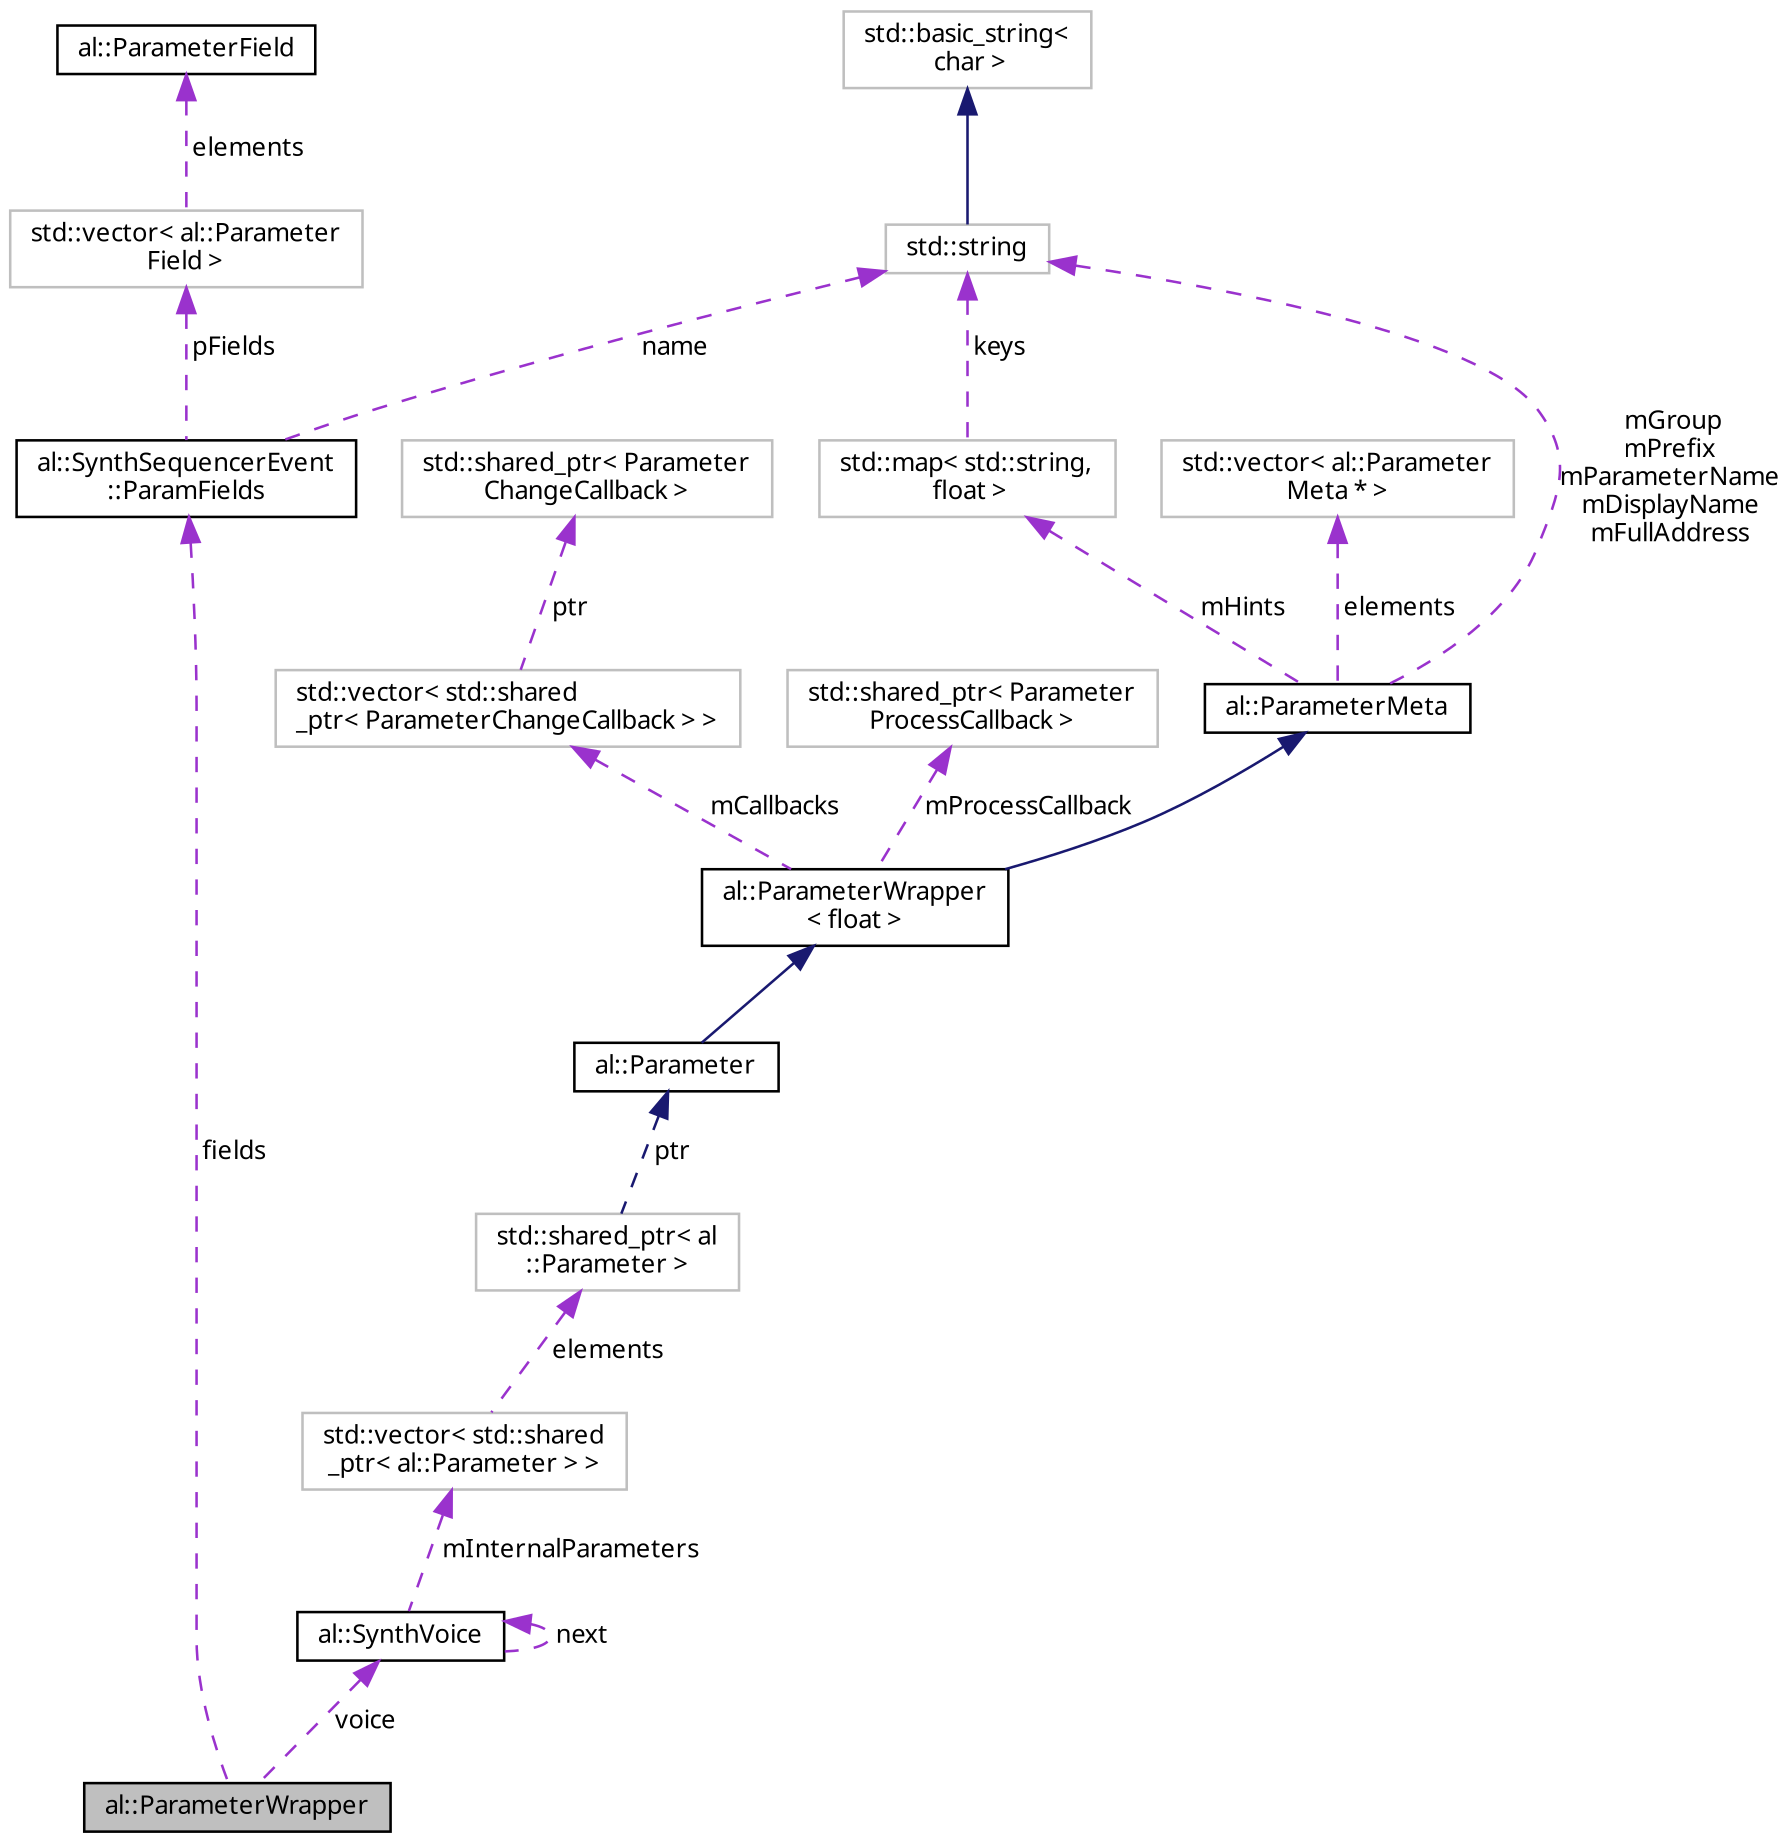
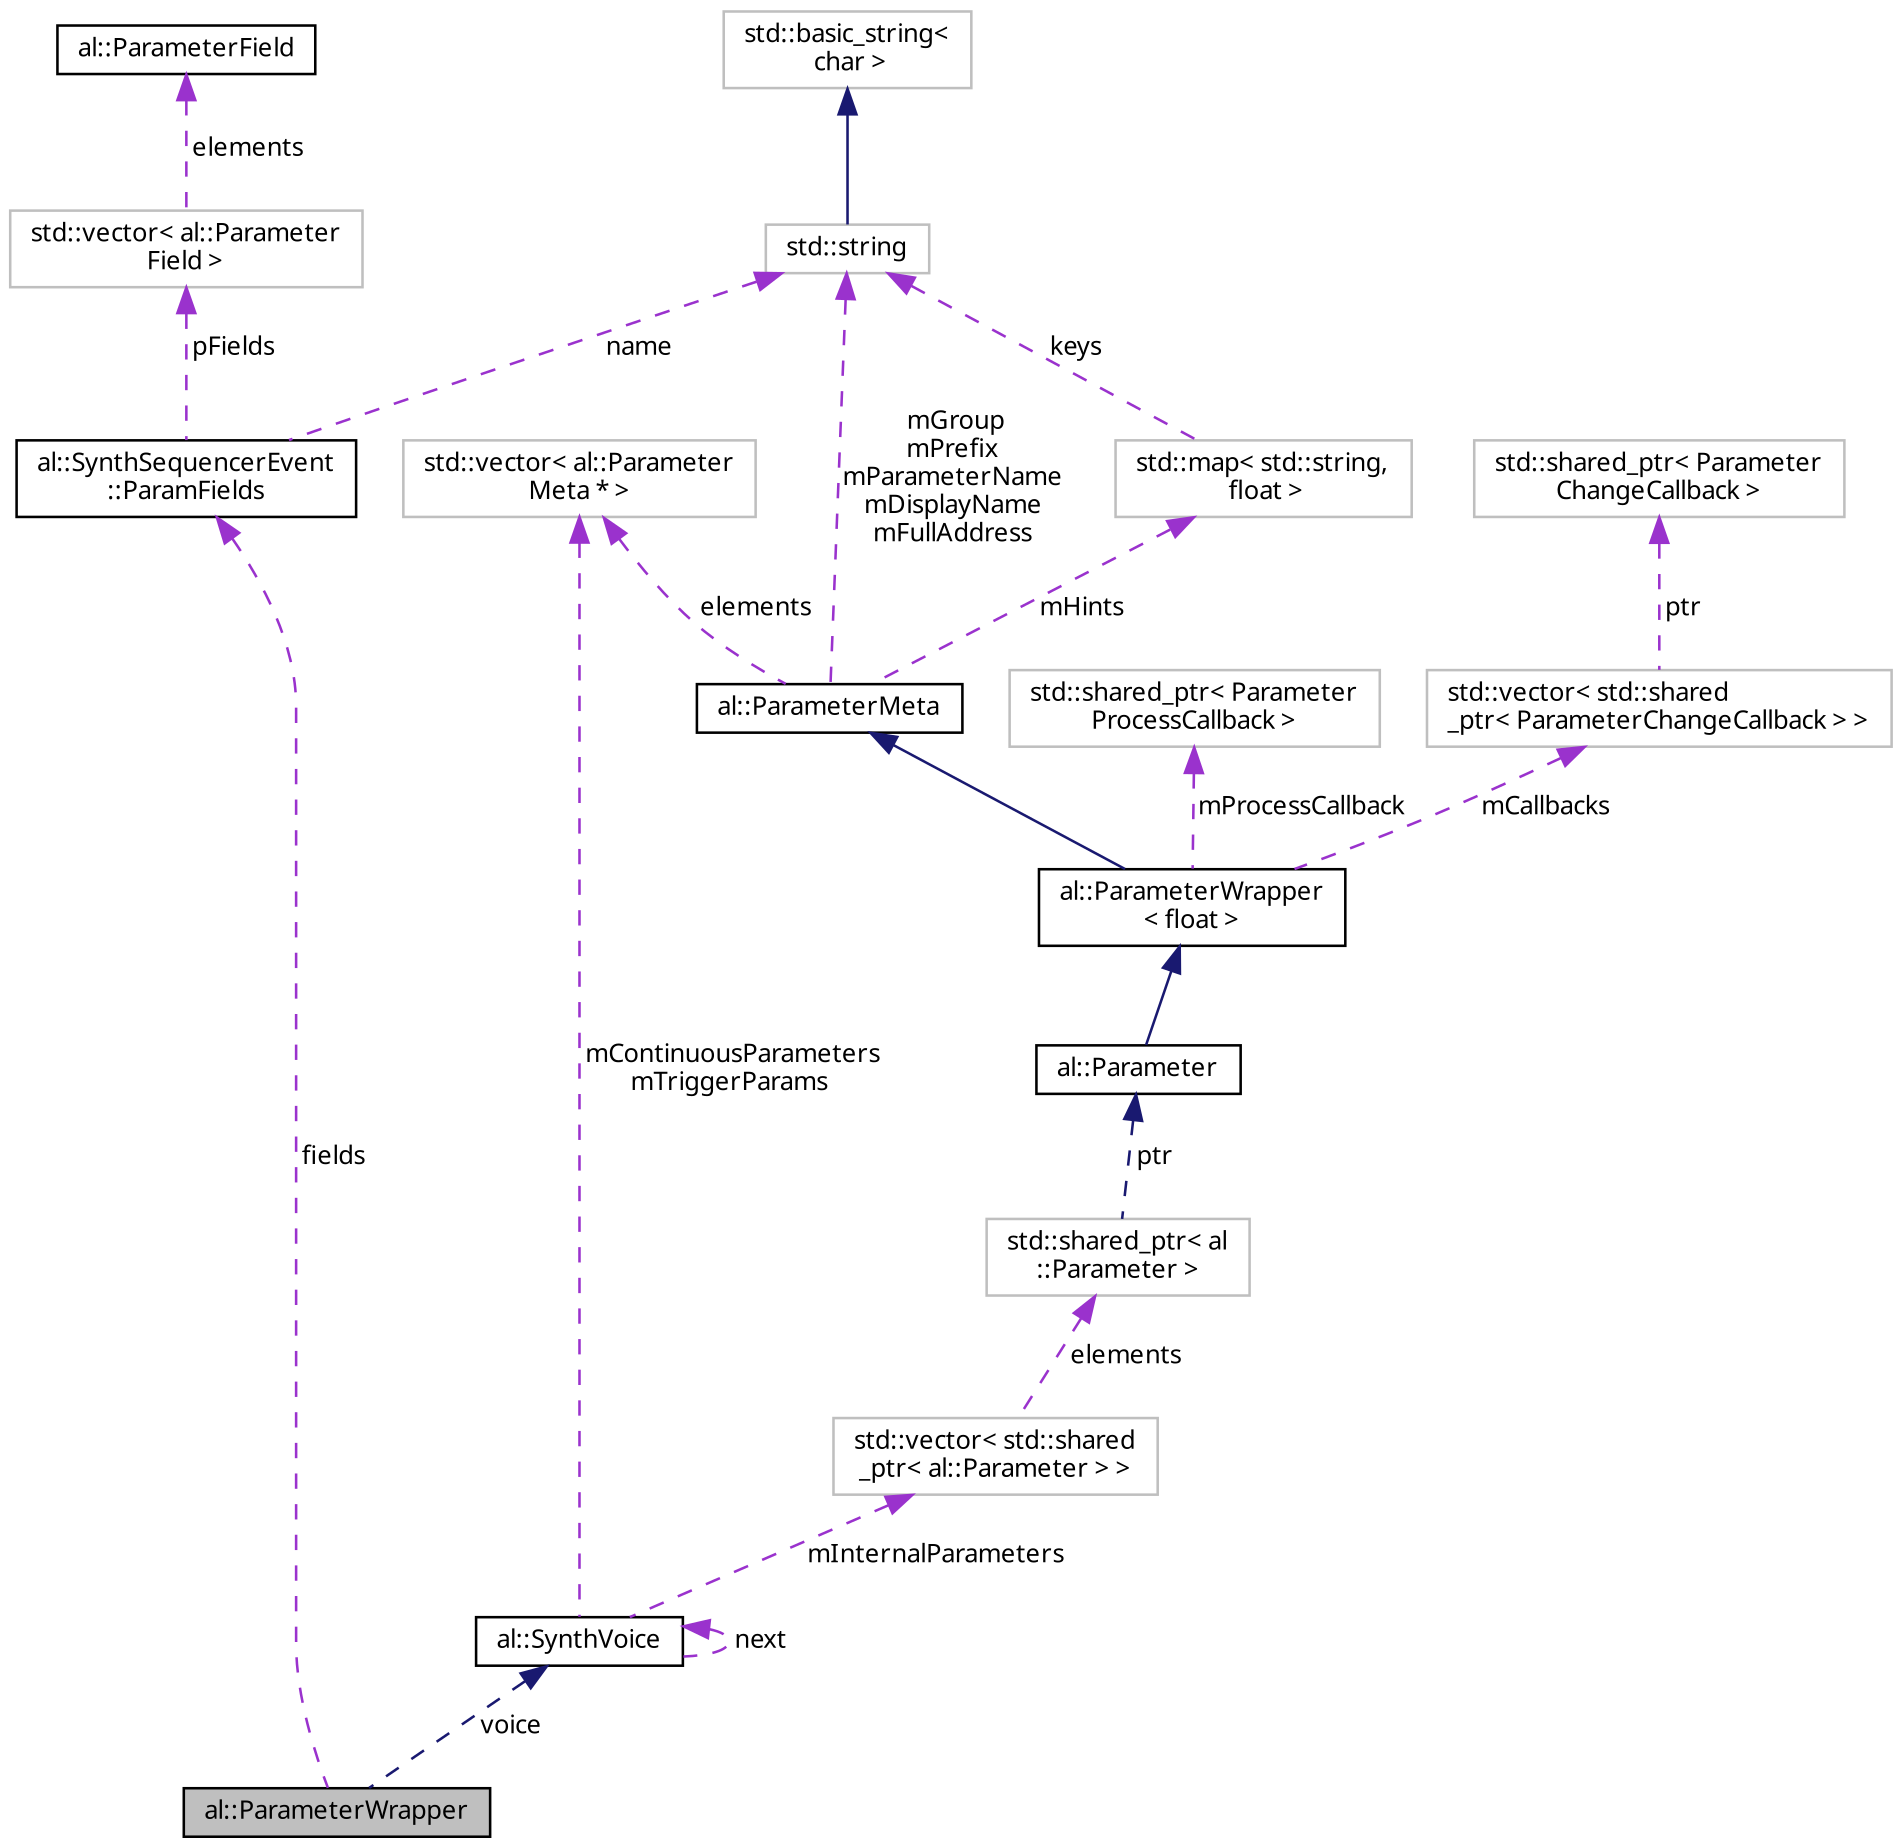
none -> (579, 1080)
(310, 1731) -> (447, 1735)
